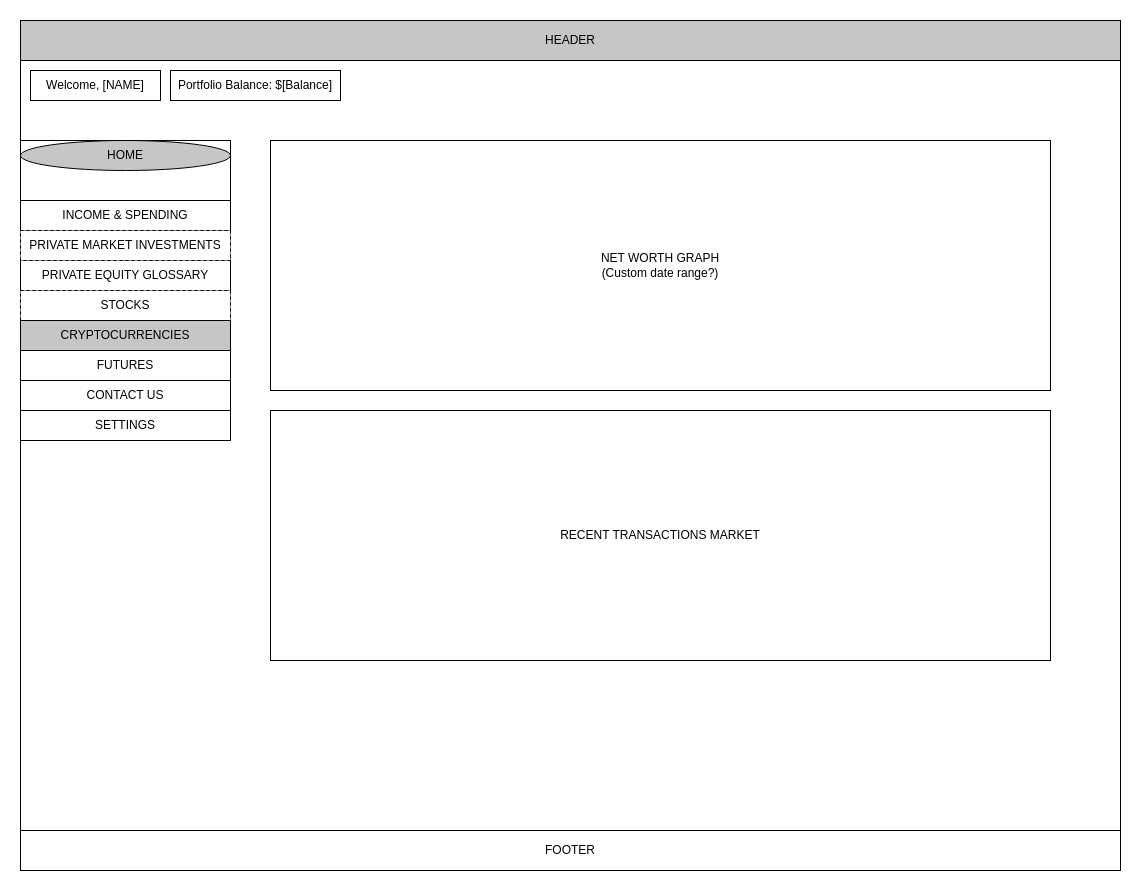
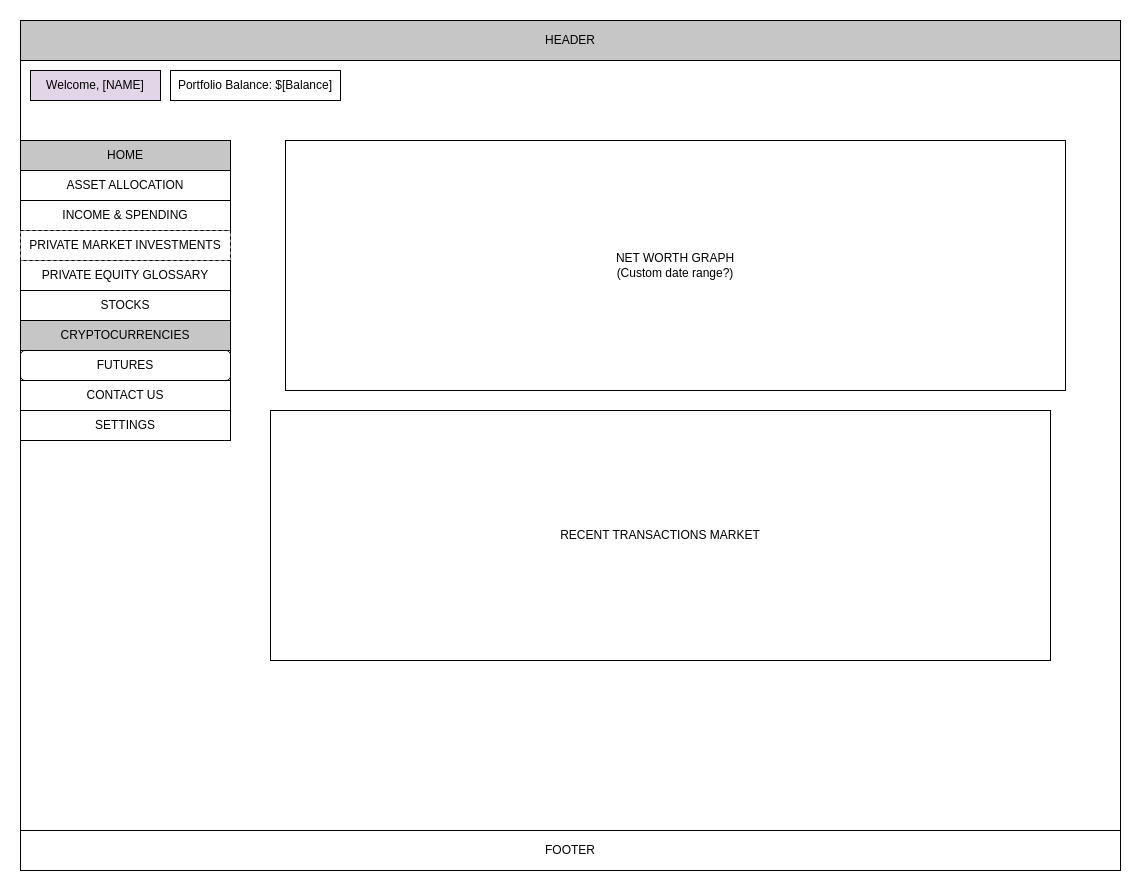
(96, 86) -> (96, 86)
(126, 156) -> (126, 156)
none -> (126, 186)
(661, 266) -> (676, 266)
(126, 306) -> (126, 306)
(126, 366) -> (126, 366)
